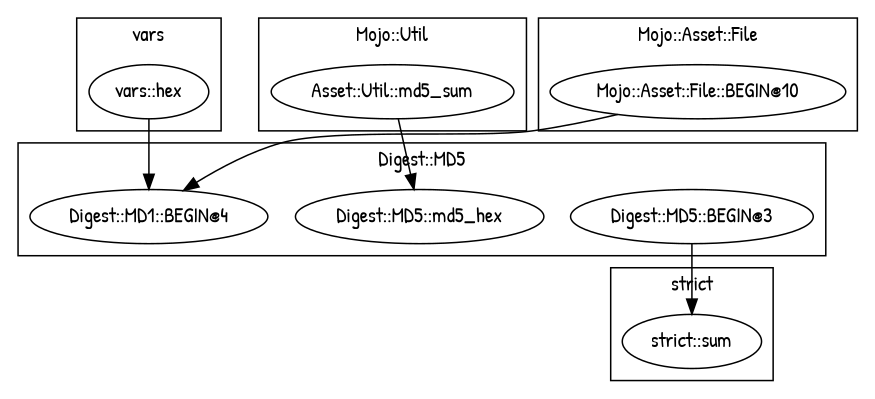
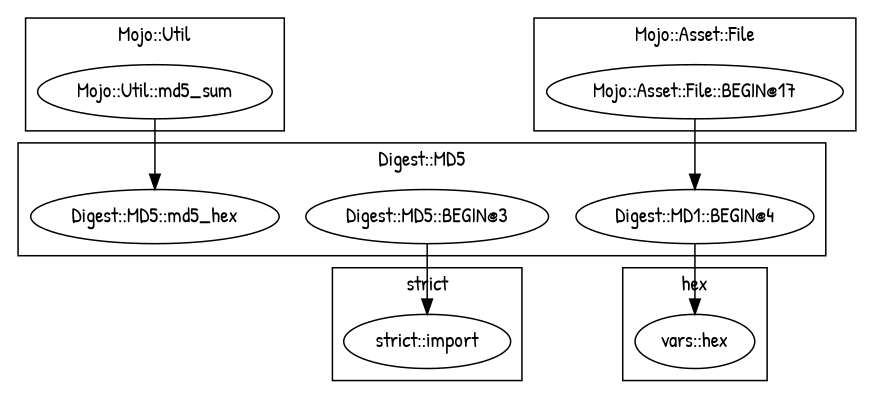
(149, 35) -> (695, 285)
(393, 92) -> (155, 92)
(698, 92) -> (695, 92)
(149, 152) -> (695, 277)
(692, 341) -> (427, 341)
